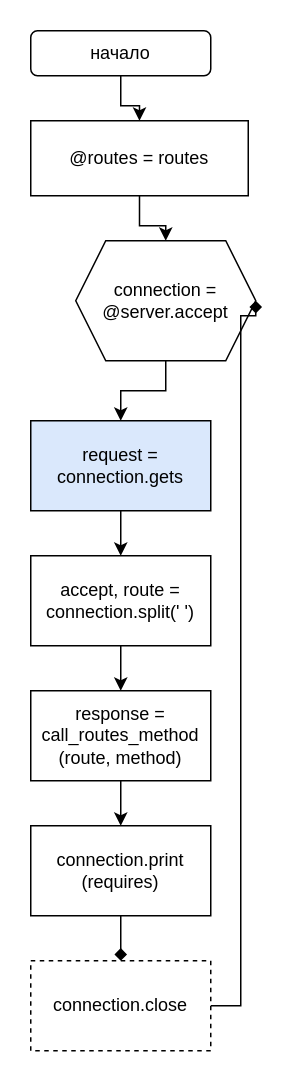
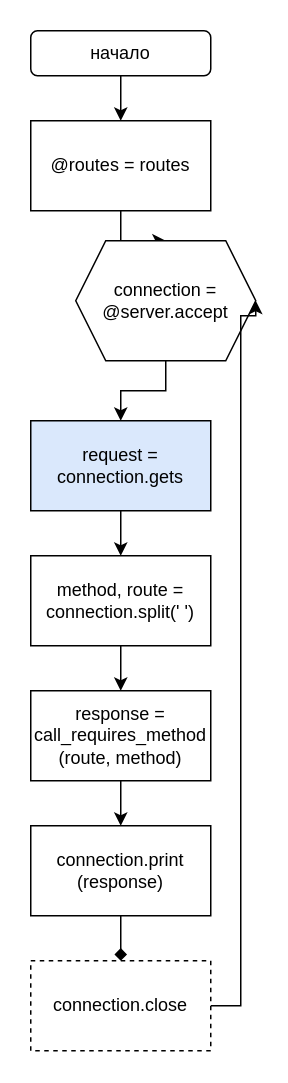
(140, 158) -> (121, 166)
(256, 313) -> (256, 311)
(121, 601) -> (121, 601)
(121, 736) -> (121, 736)
(121, 871) -> (121, 871)
